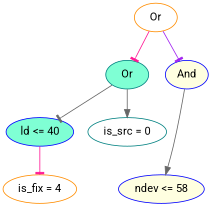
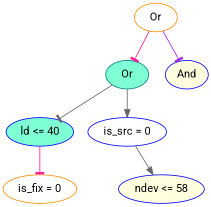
(177, 128) -> (142, 157)
(127, 132) -> (127, 132)
(40, 189) -> (40, 189)
